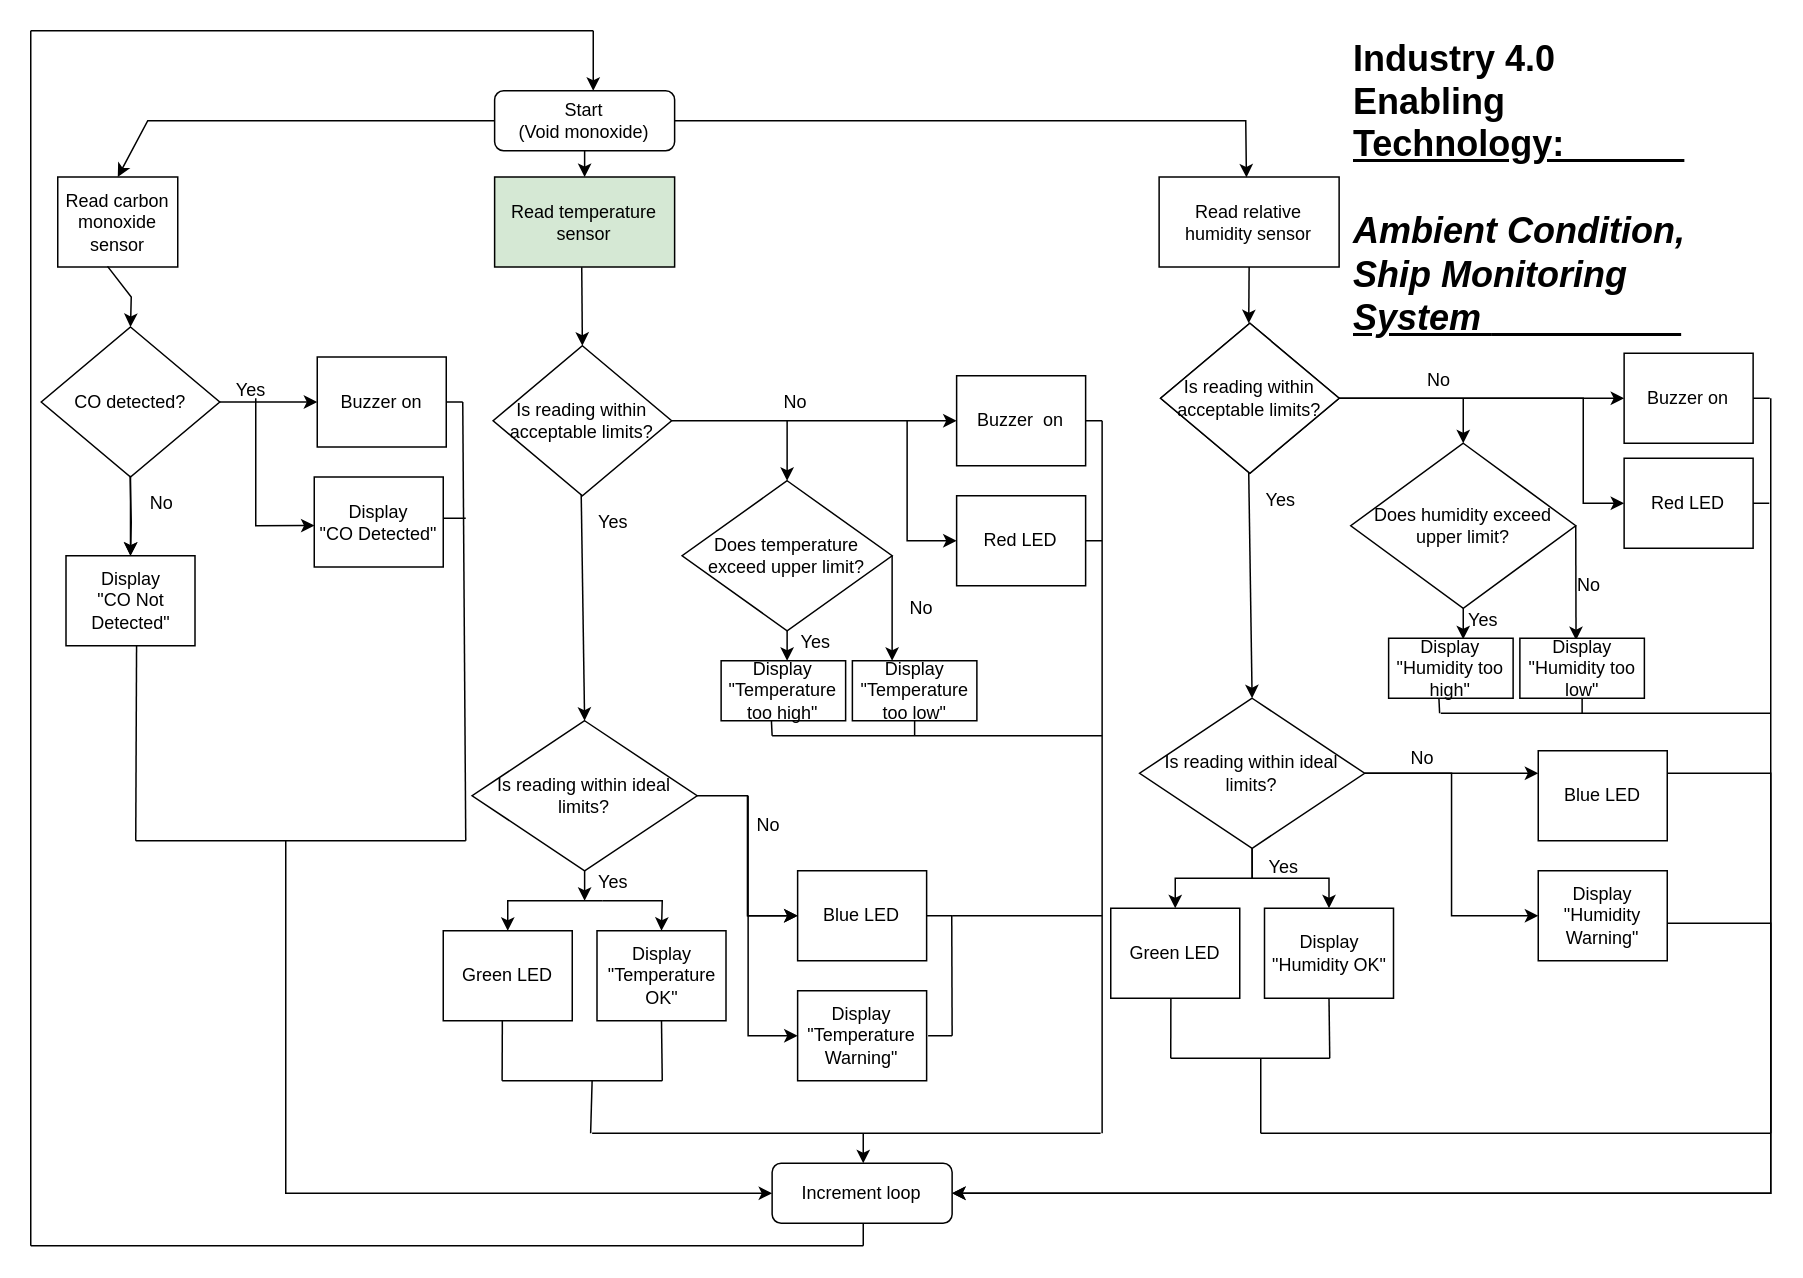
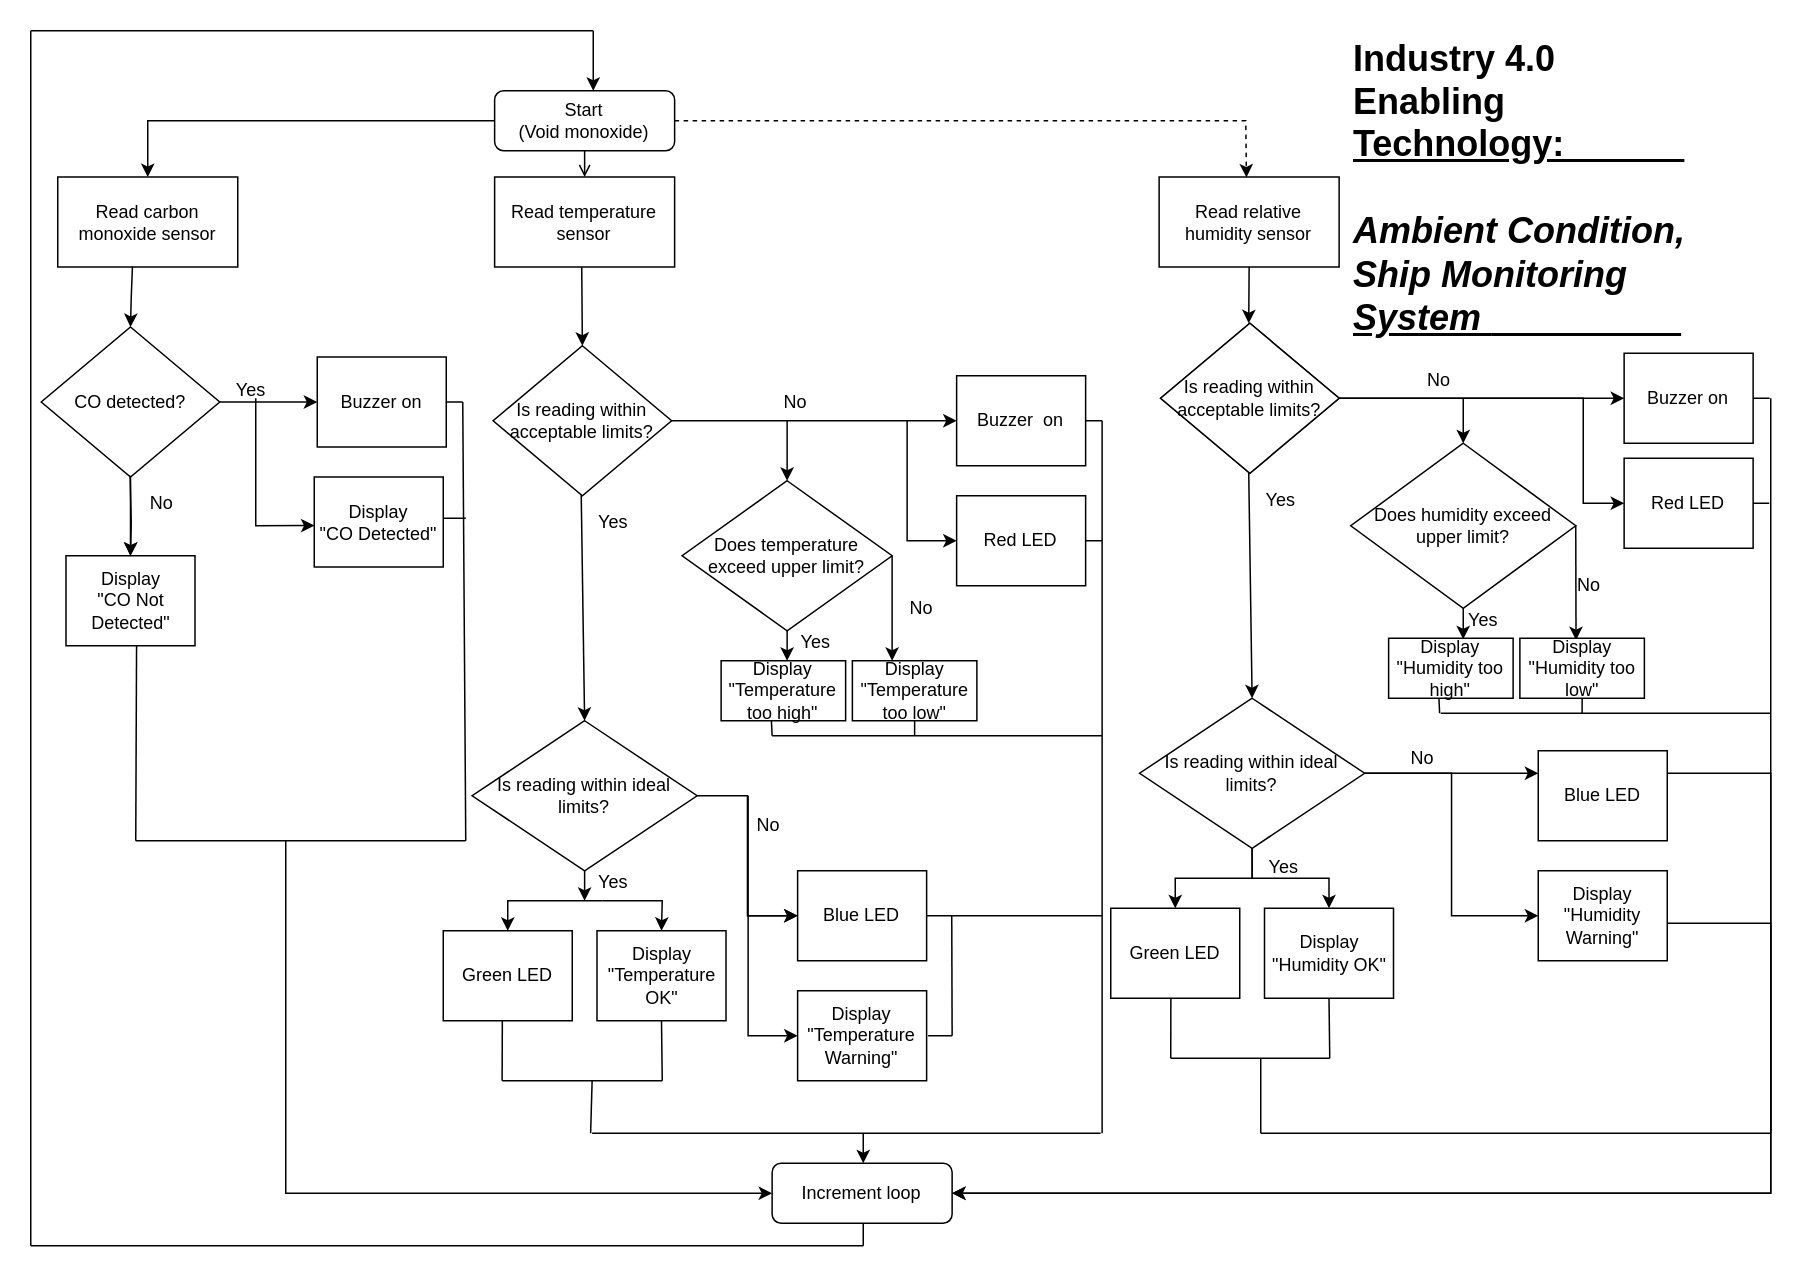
(985, 121) -> (985, 121)
(585, 165) -> (585, 167)
(118, 222) -> (148, 222)
(585, 222) -> (585, 222)
